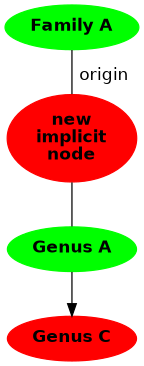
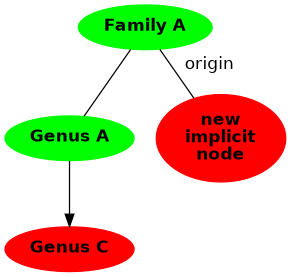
(72, 204) -> (107, 83)
